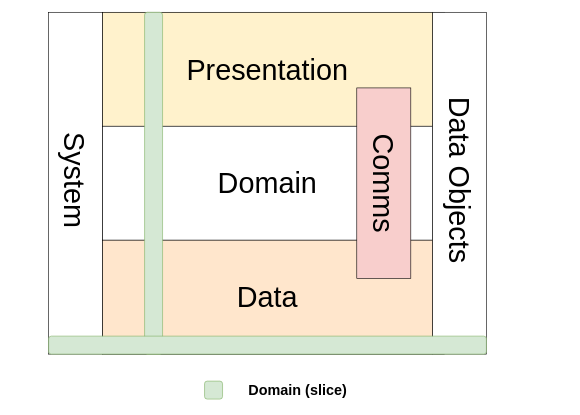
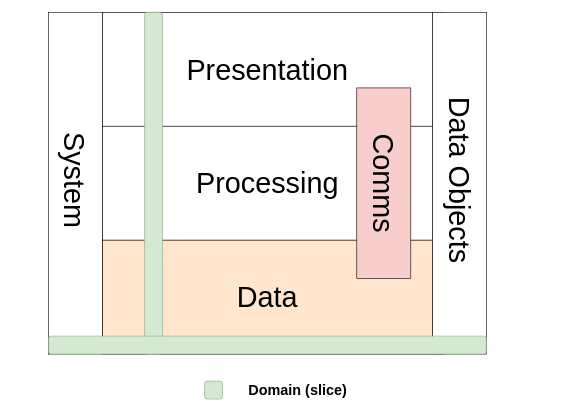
(267, 69) -> (267, 69)
(267, 183) -> (267, 183)
